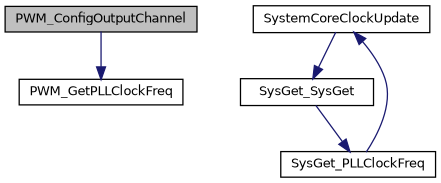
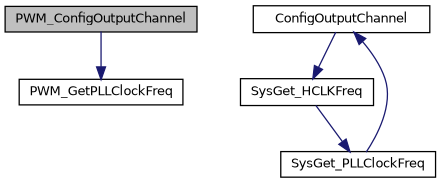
(342, 19) -> (342, 19)
(307, 92) -> (307, 92)
